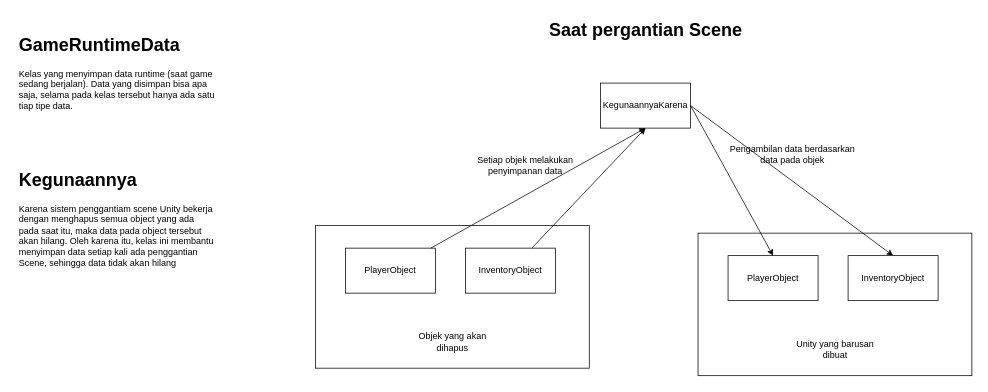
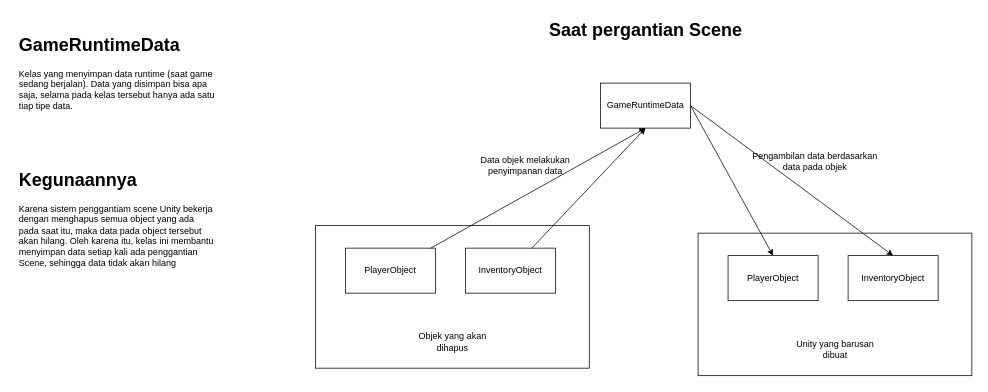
(645, 105) -> (645, 105)
(793, 154) -> (815, 162)
(525, 165) -> (525, 165)
